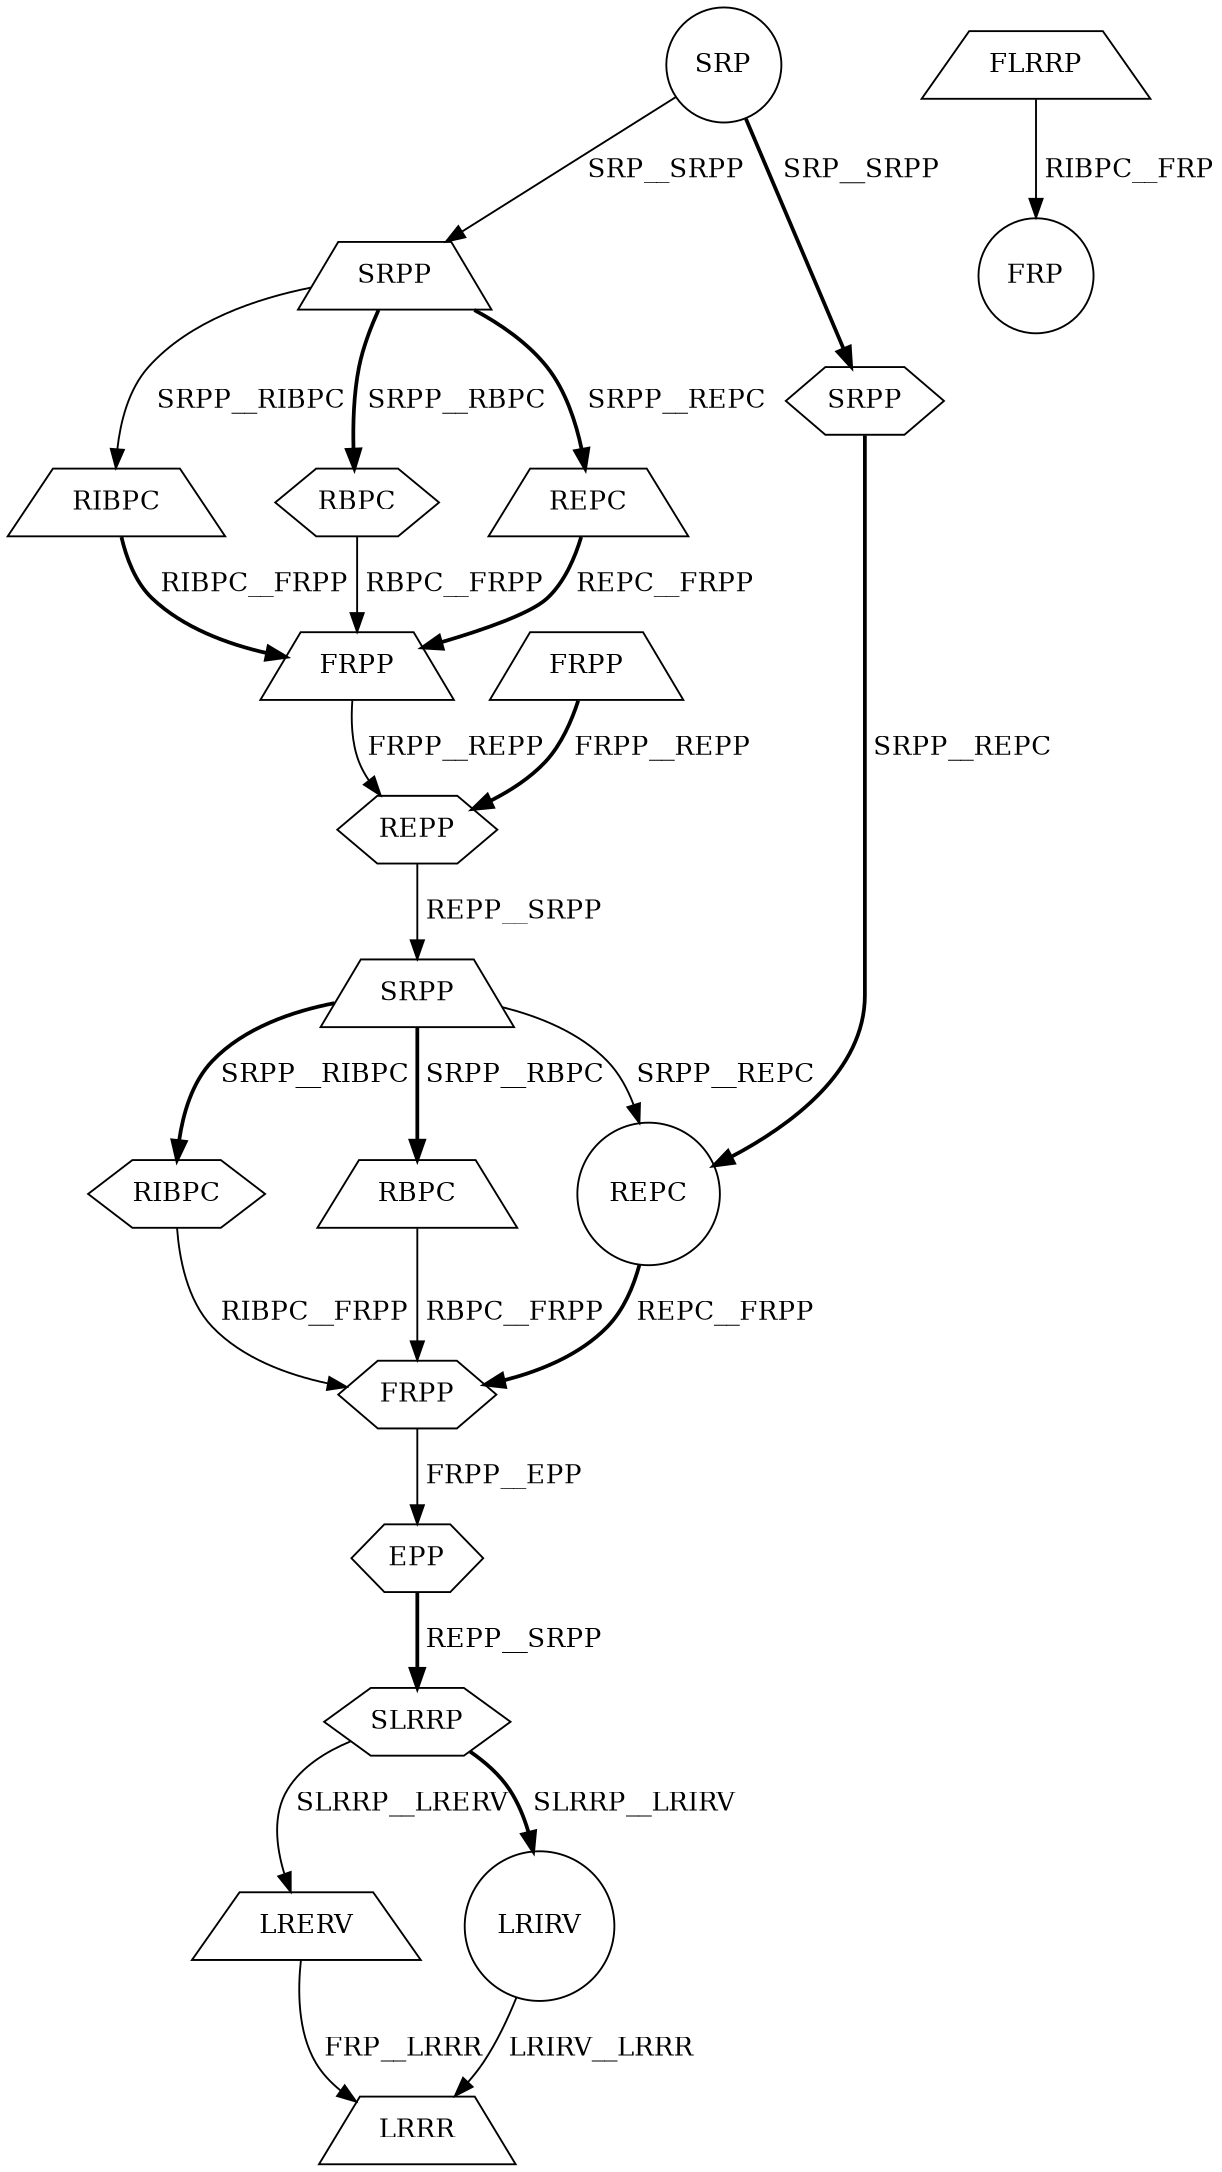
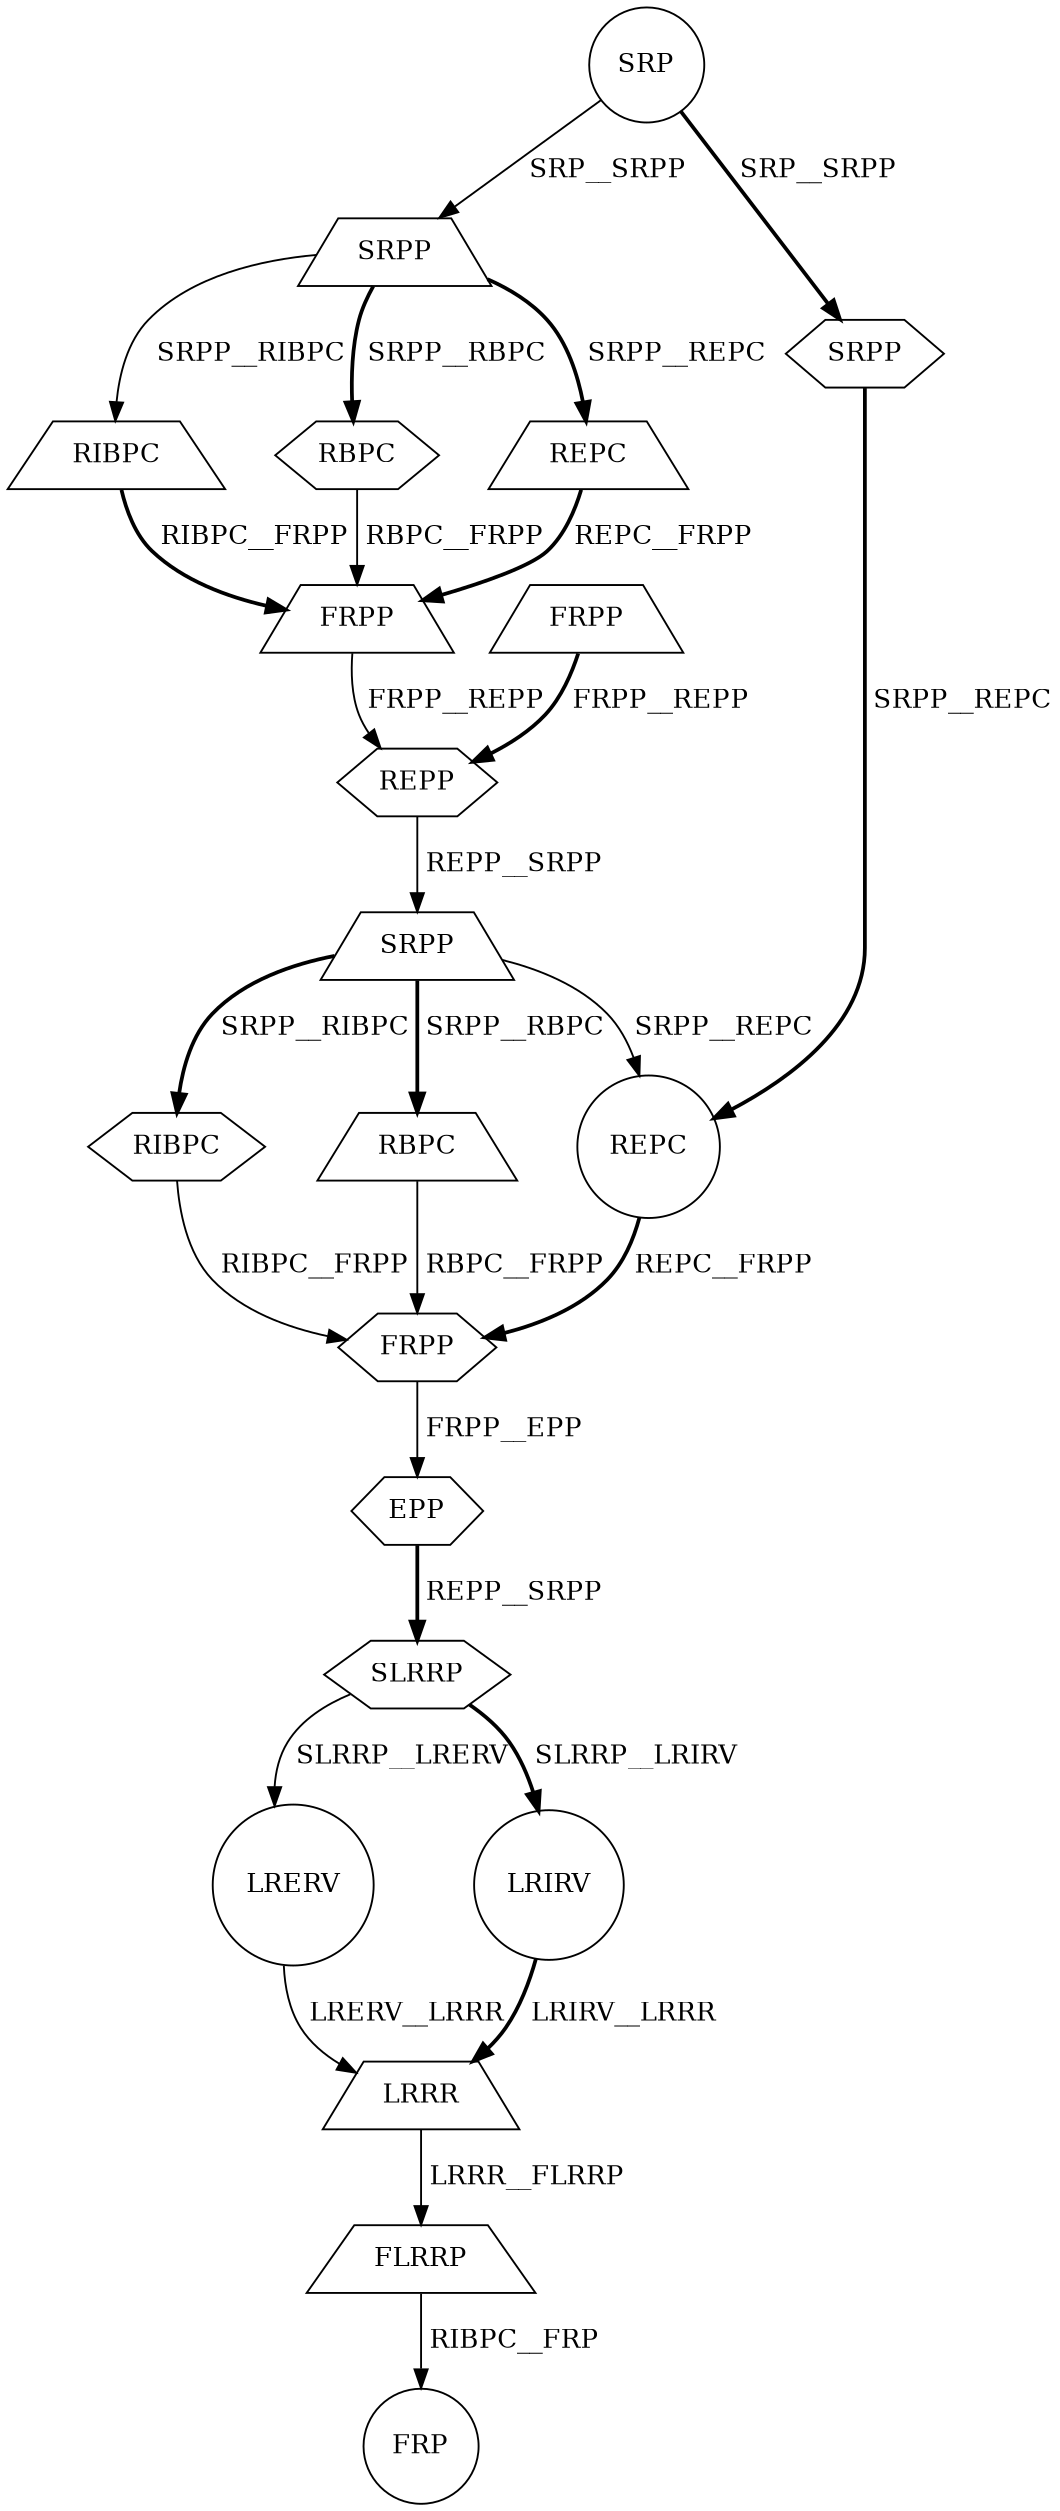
(306, 1926) -> (293, 1885)
(496, 2042) -> (518, 2007)
(399, 2049) -> (403, 2014)
none -> (421, 2168)
